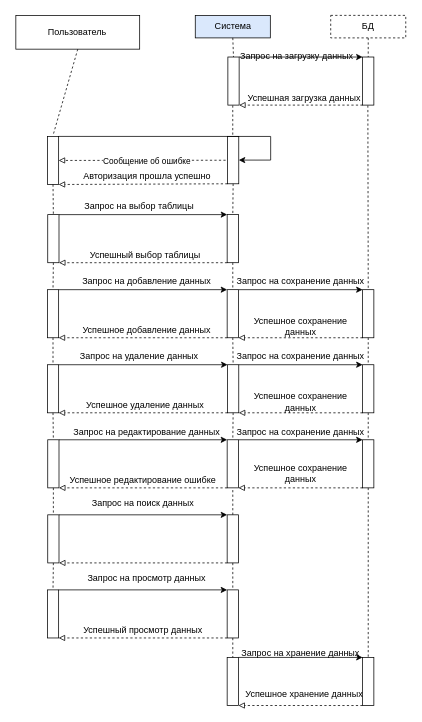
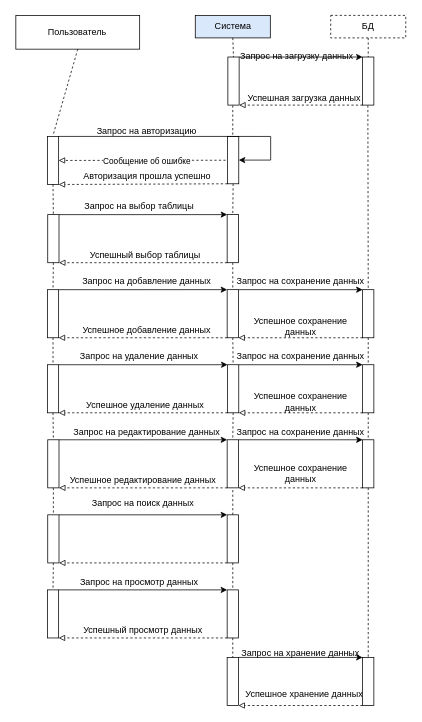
none -> (147, 132)
(143, 480) -> (143, 480)
(147, 578) -> (139, 582)
